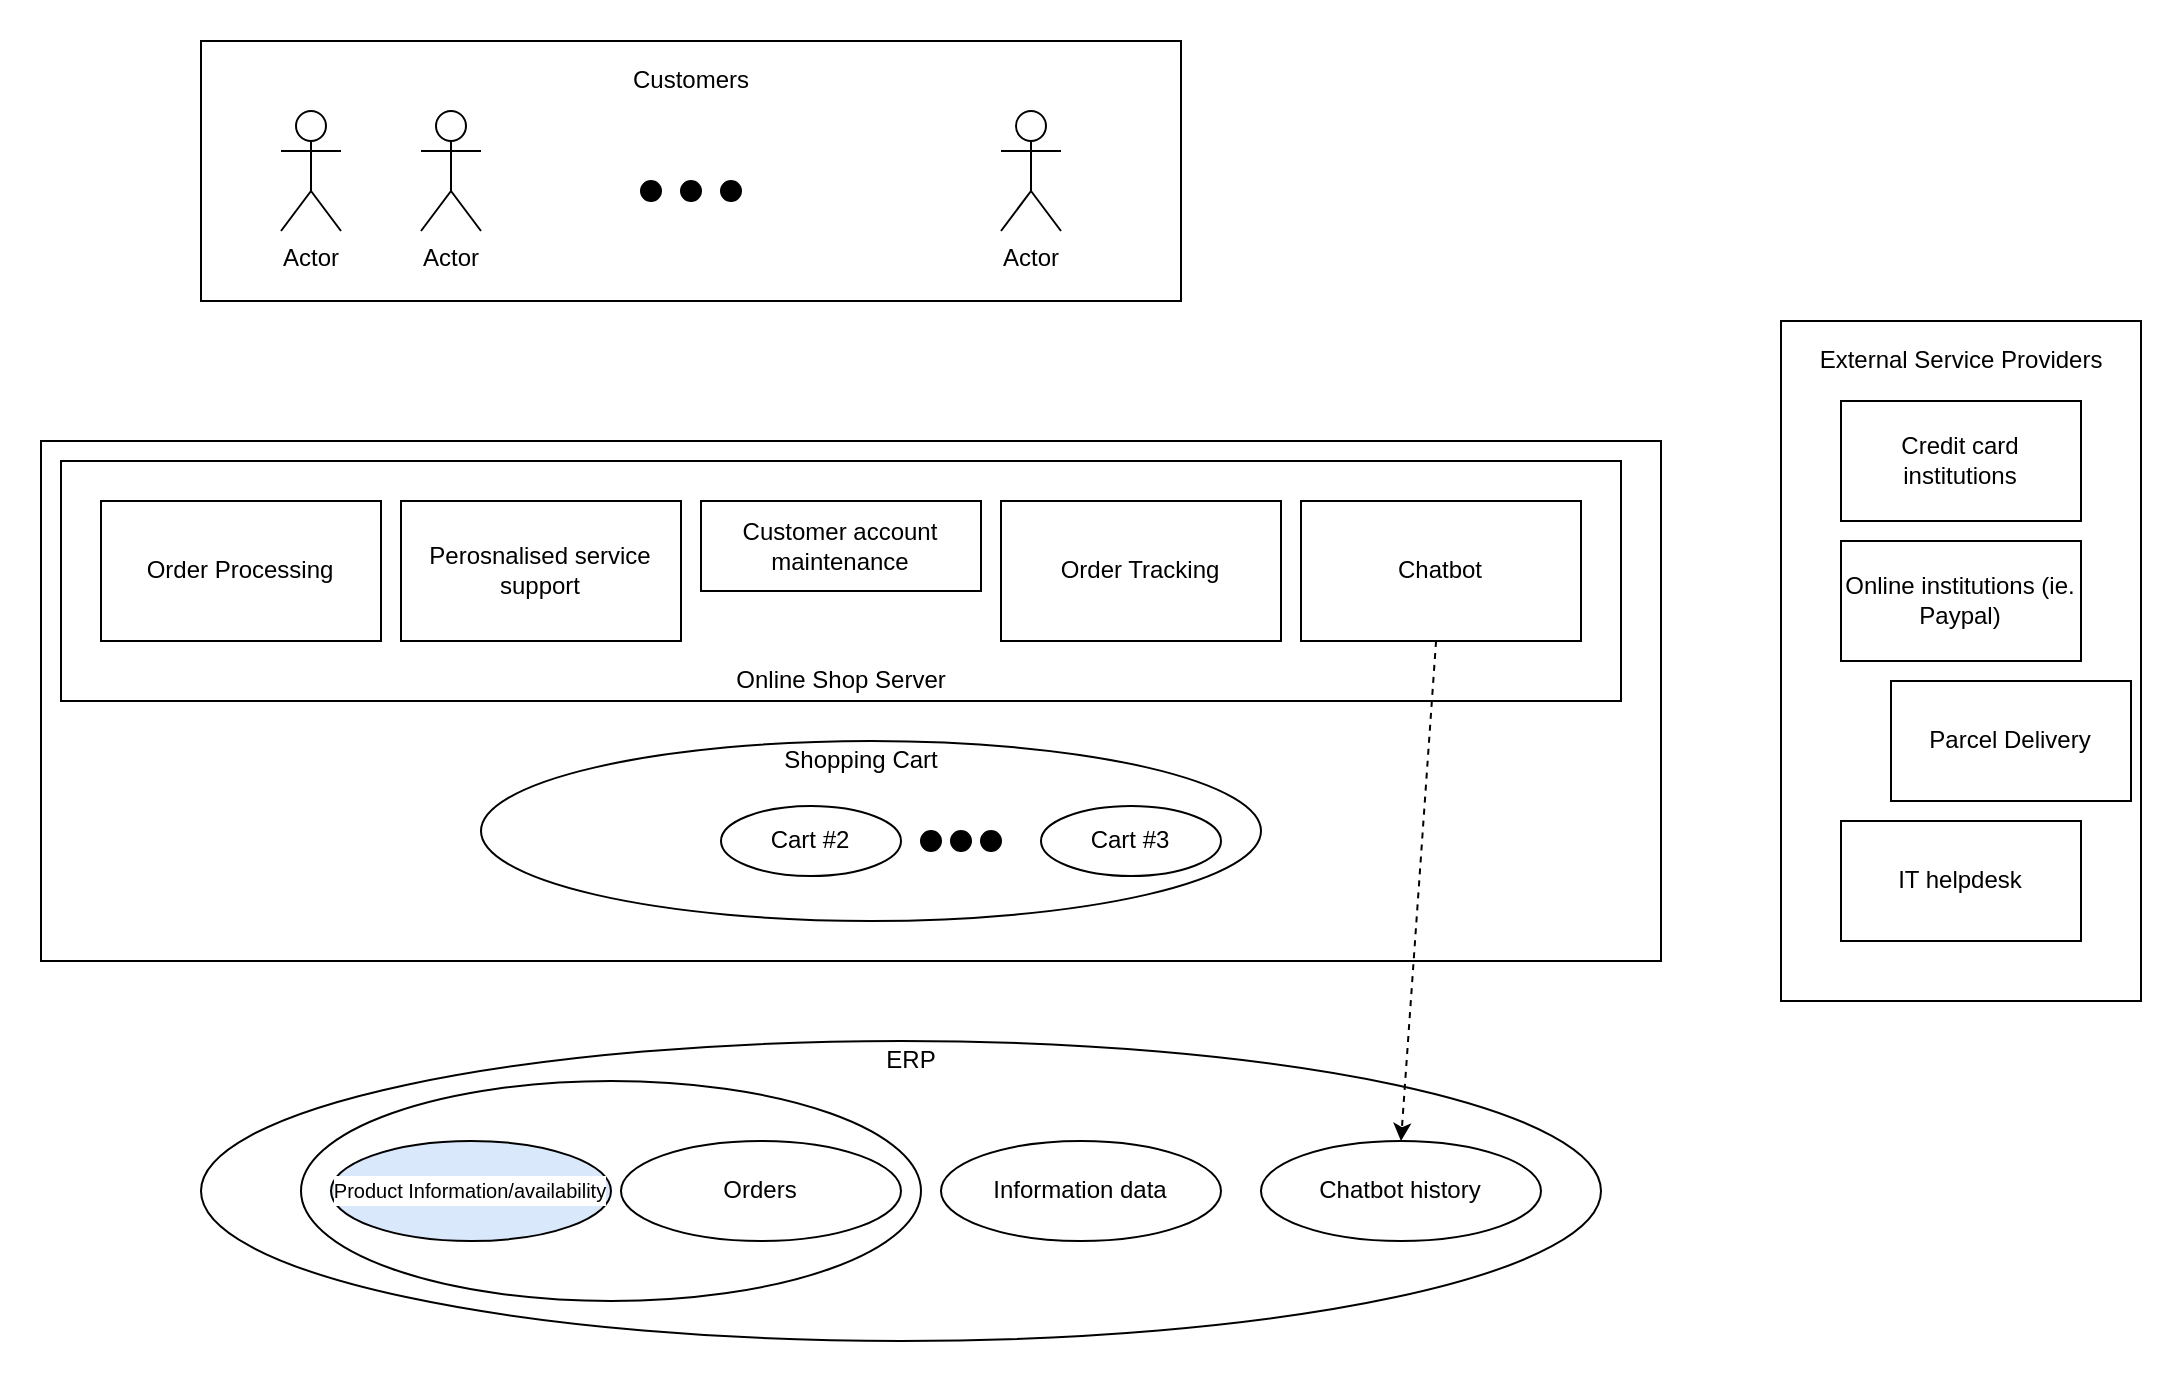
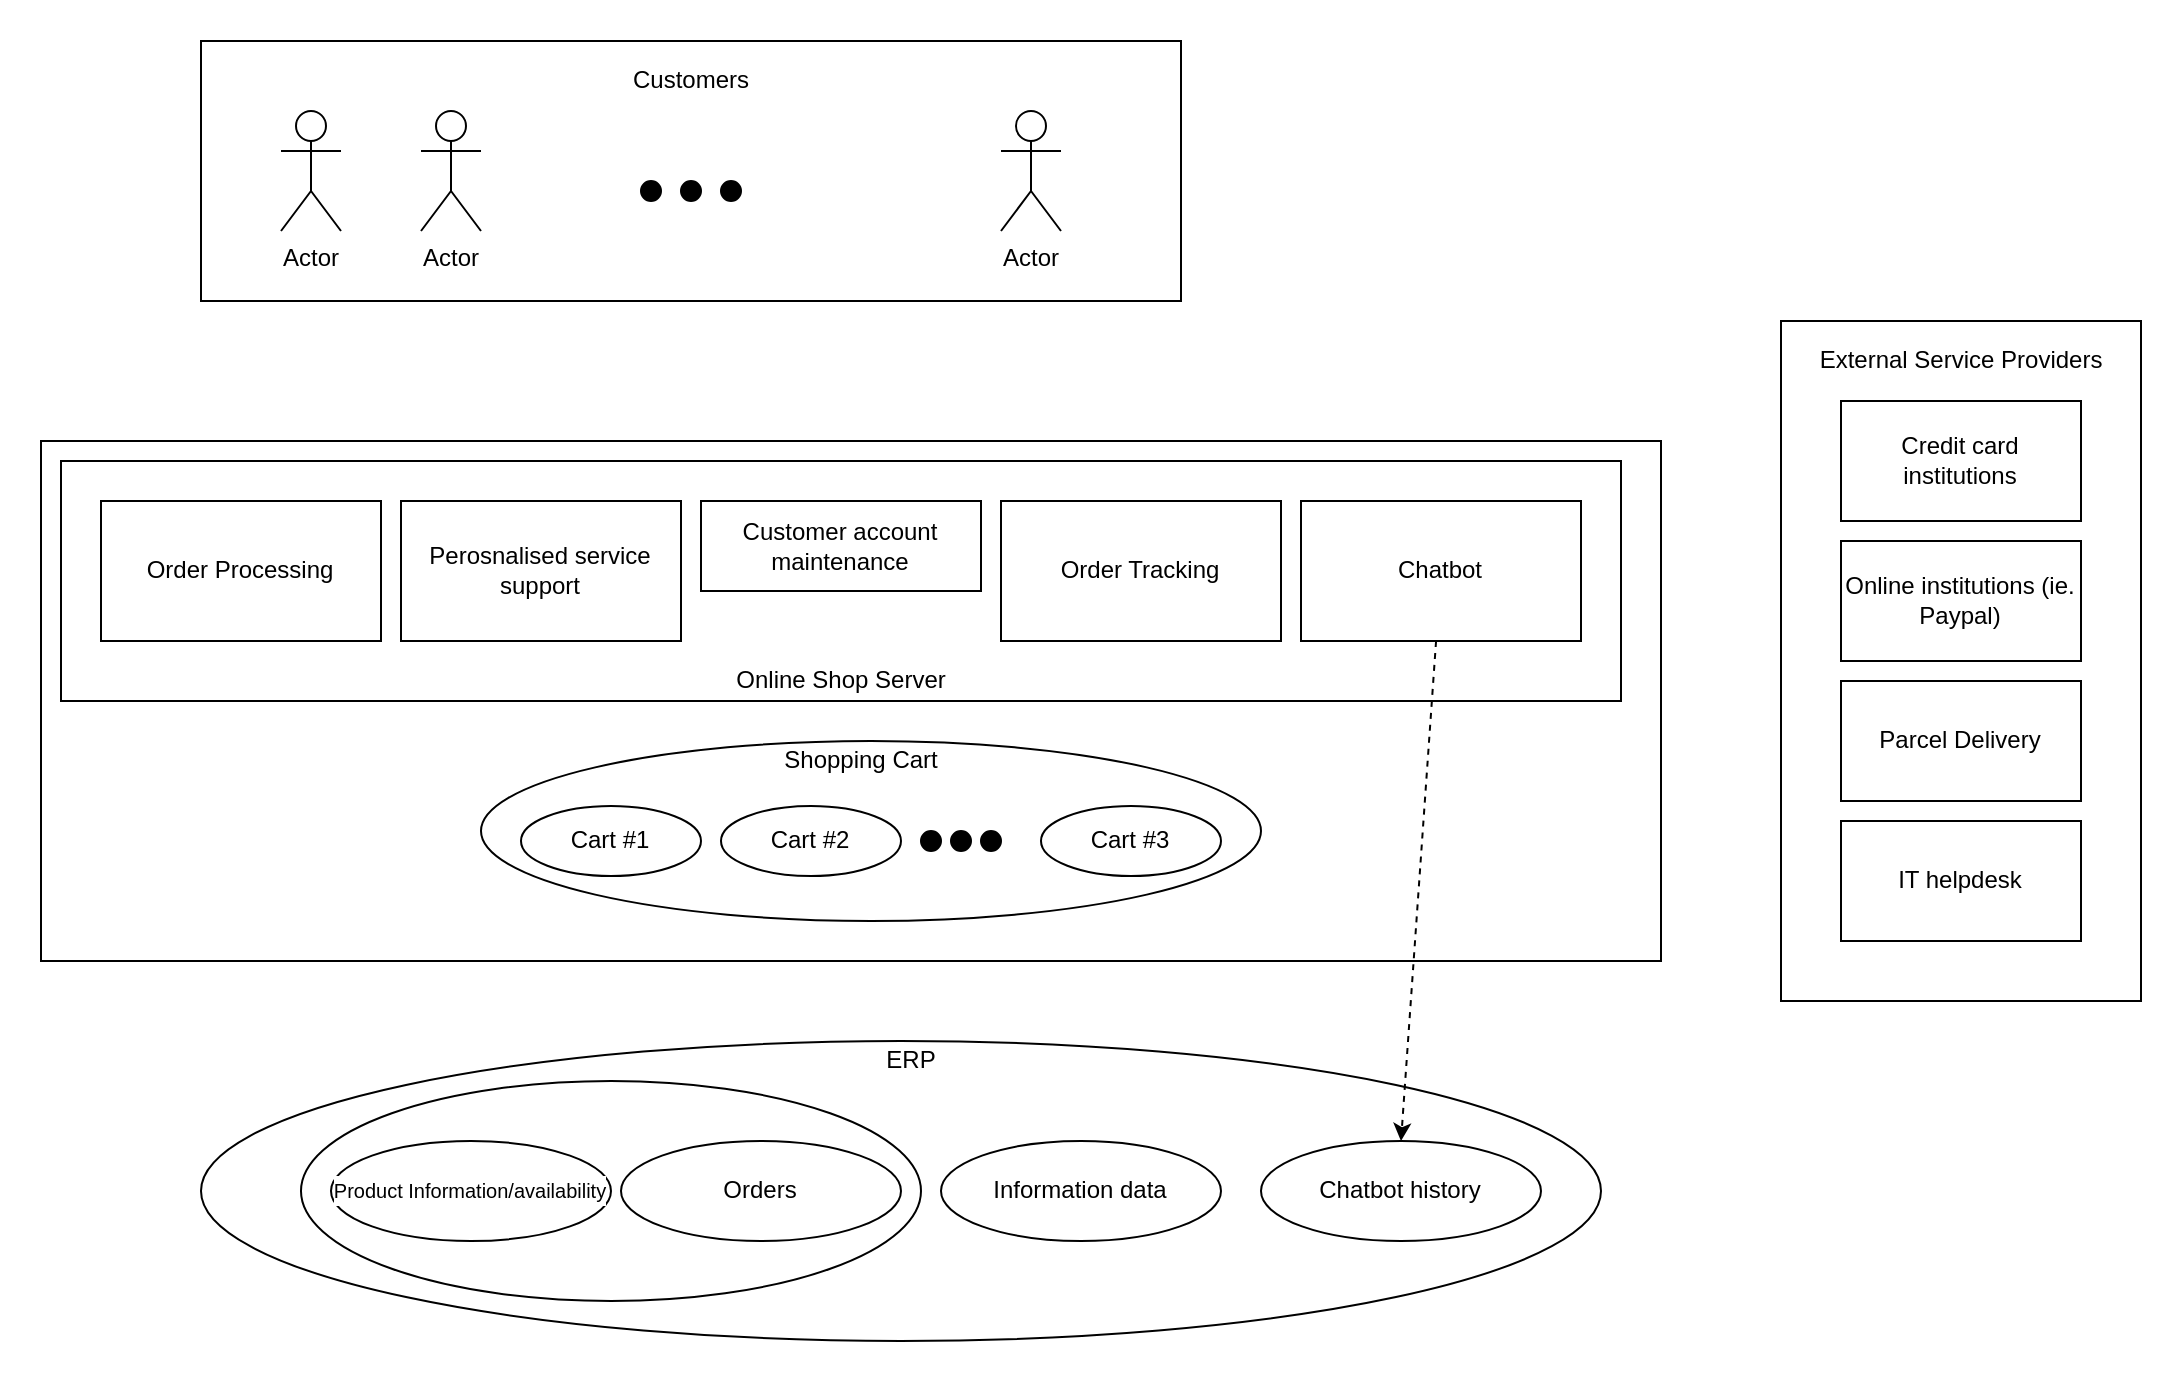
(2011, 741) -> (1961, 741)
none -> (611, 841)
(471, 1191) -> (471, 1191)
